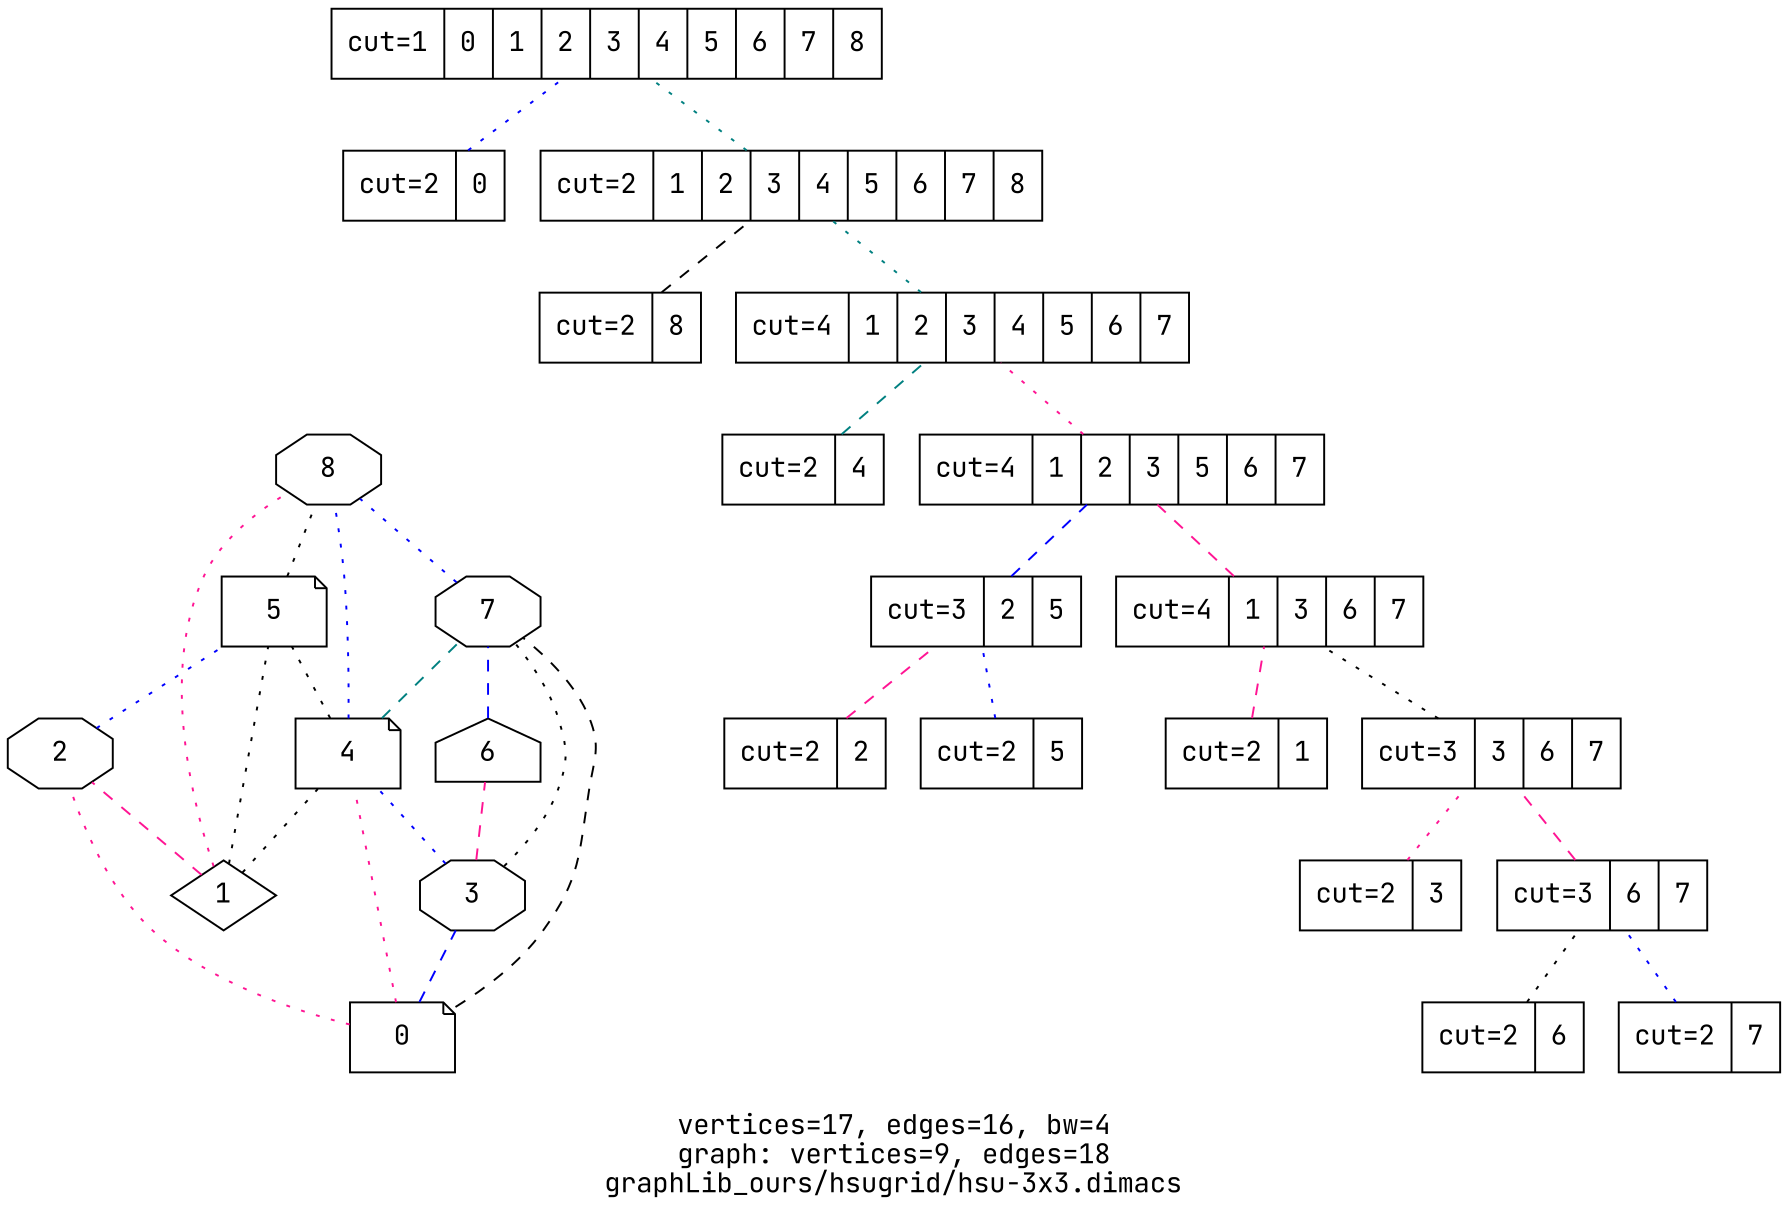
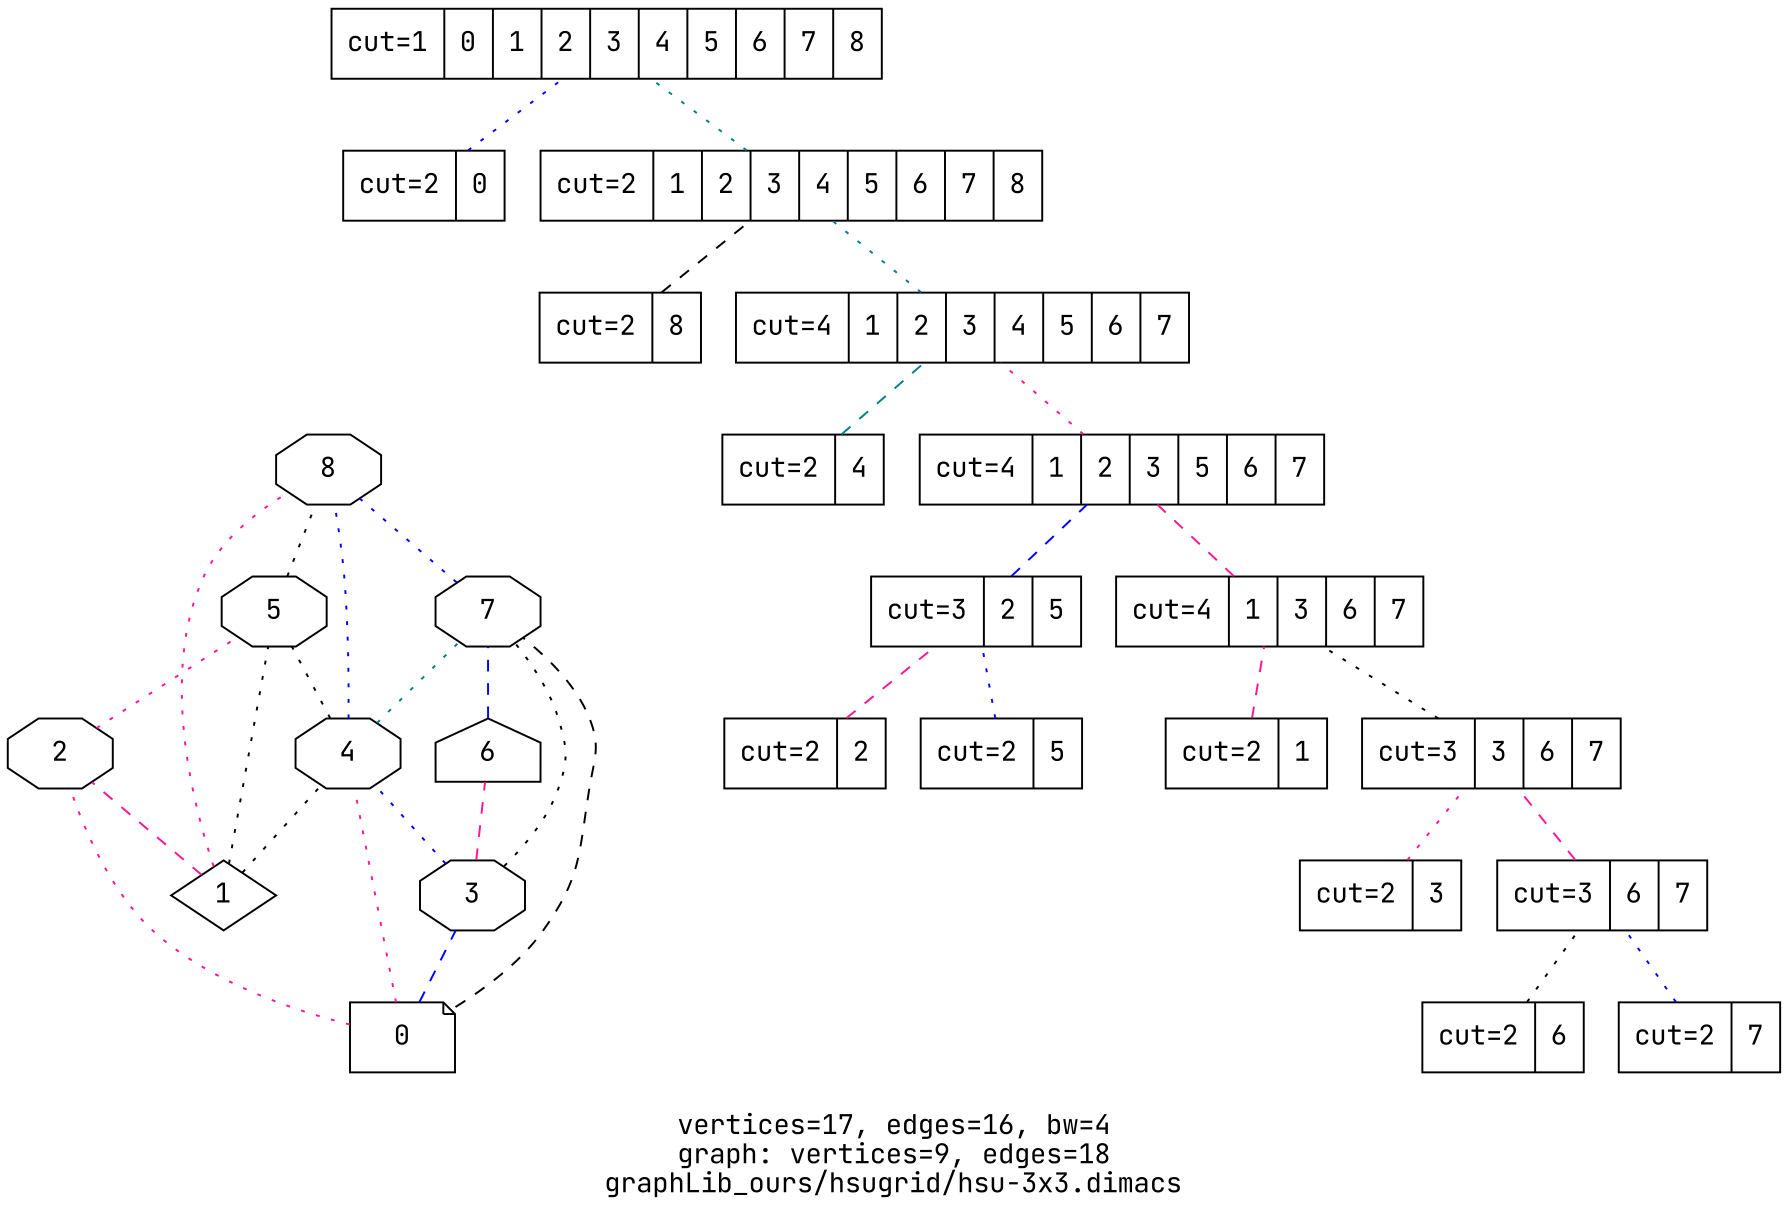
(274, 612) -> (274, 612)
(421, 680) -> (418, 682)
(159, 687) -> (167, 683)
(348, 753) -> (348, 753)
